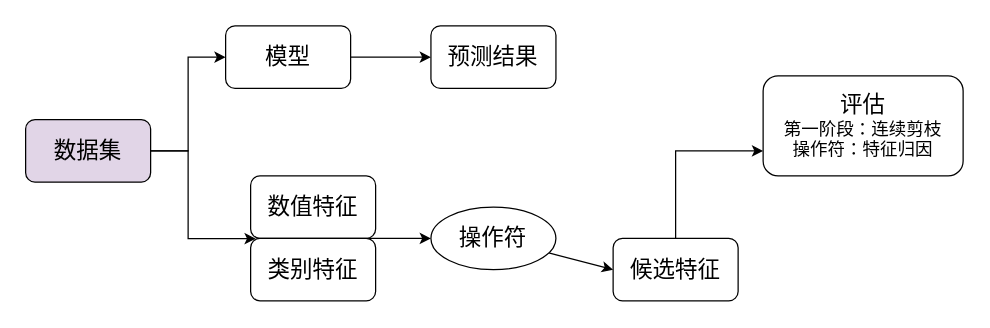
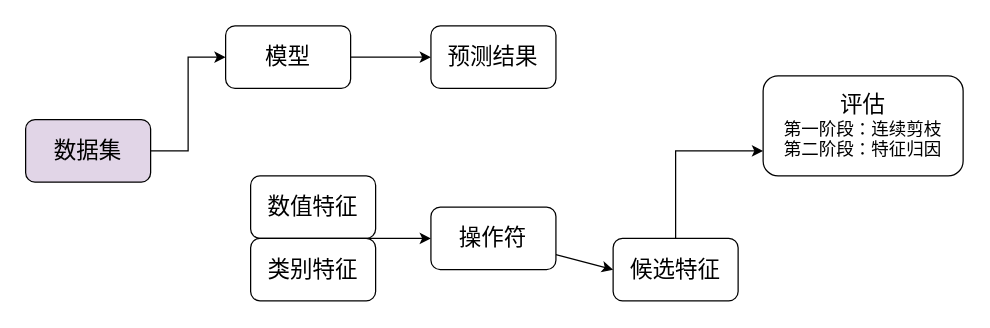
(863, 126) -> (863, 126)
(188, 225) -> none
(493, 238) -> (493, 238)
